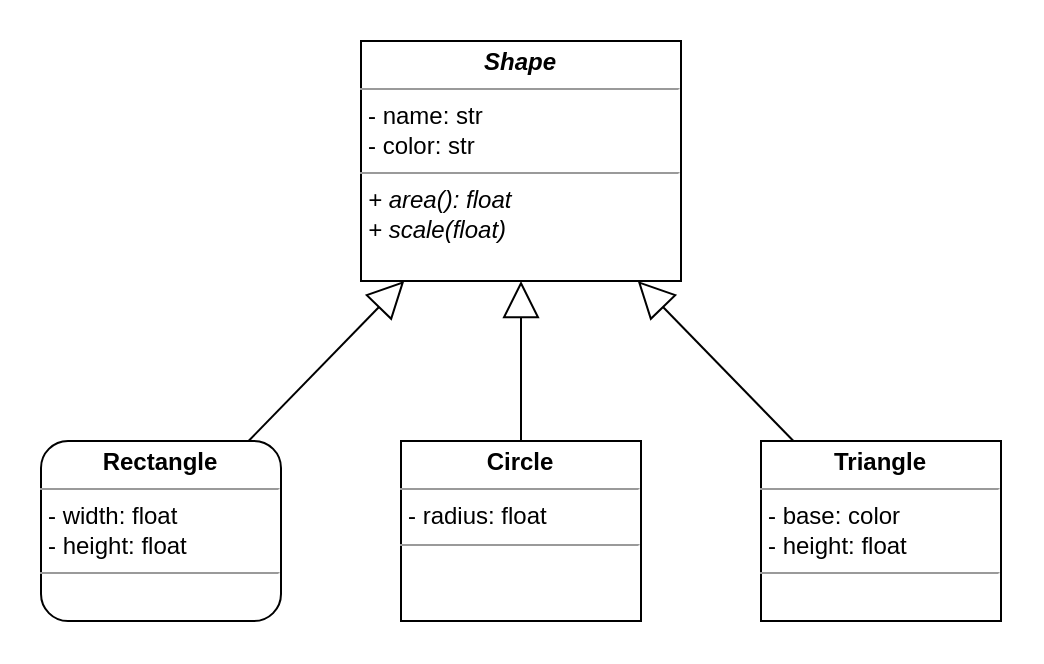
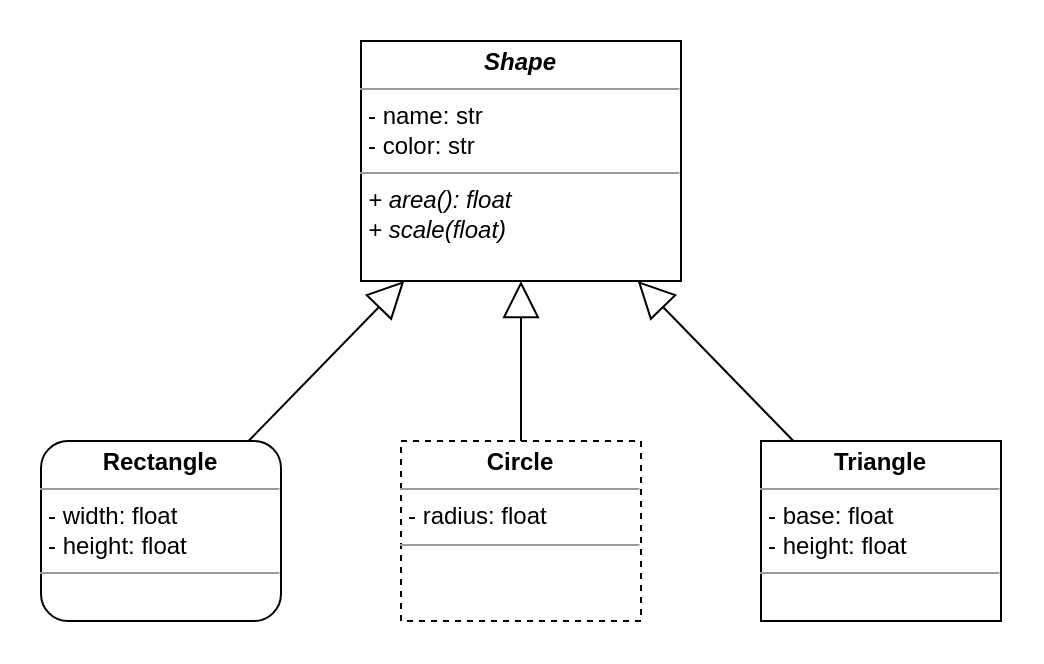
(846, 484) -> (846, 484)
(521, 531) -> (521, 531)
